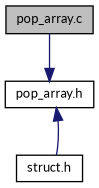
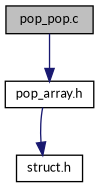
(50, 20) -> (50, 20)
(58, 138) -> (41, 125)
